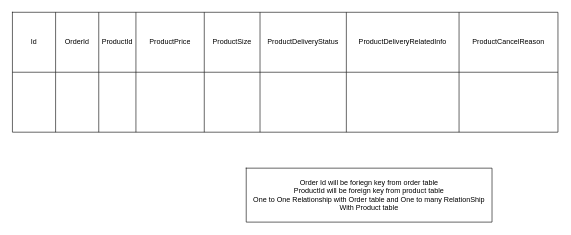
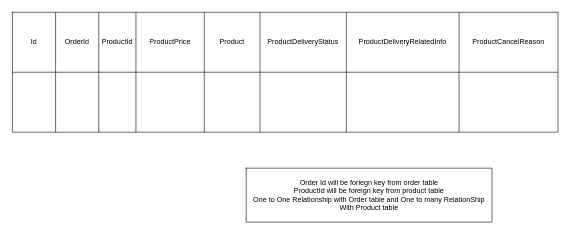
(232, 42) -> (232, 42)
